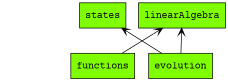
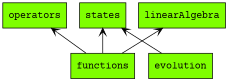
none -> (35, 15)
none -> (103, 44)
(181, 44) -> none
